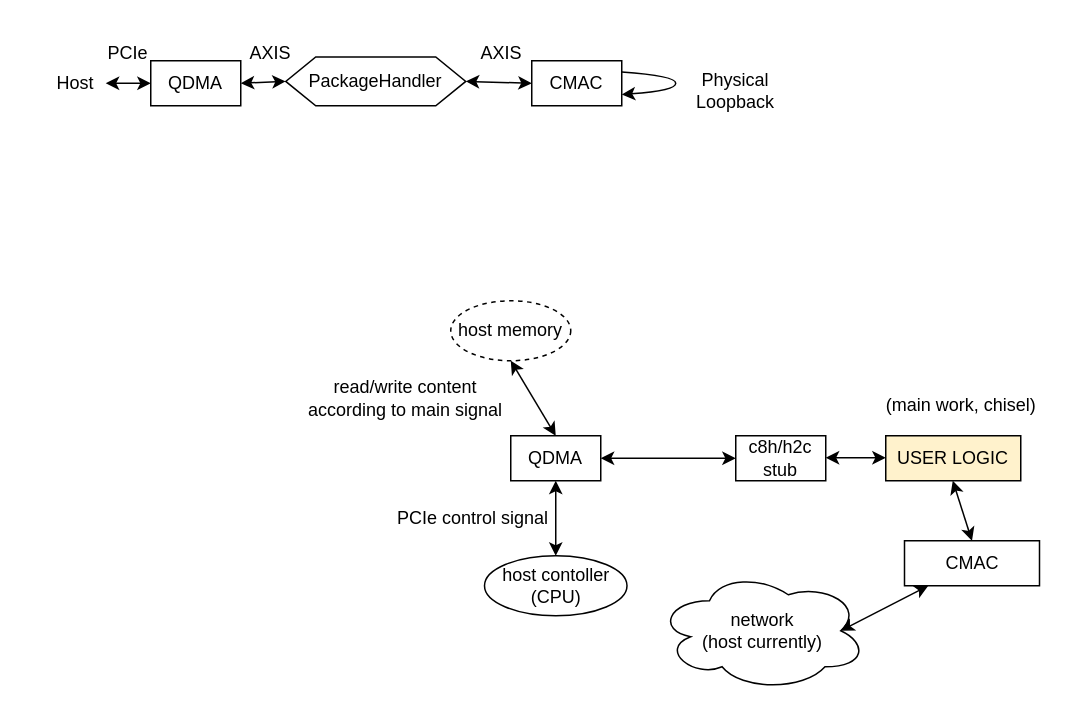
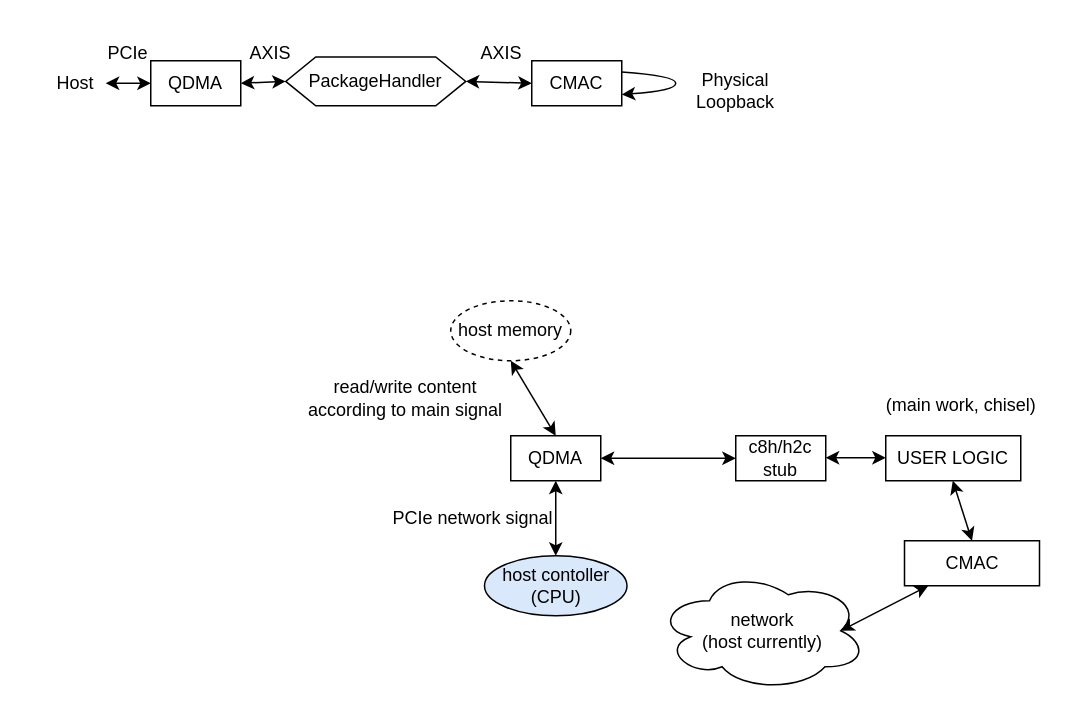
(953, 458) -> (953, 458)
(473, 518) -> (473, 518)
(556, 586) -> (556, 586)
